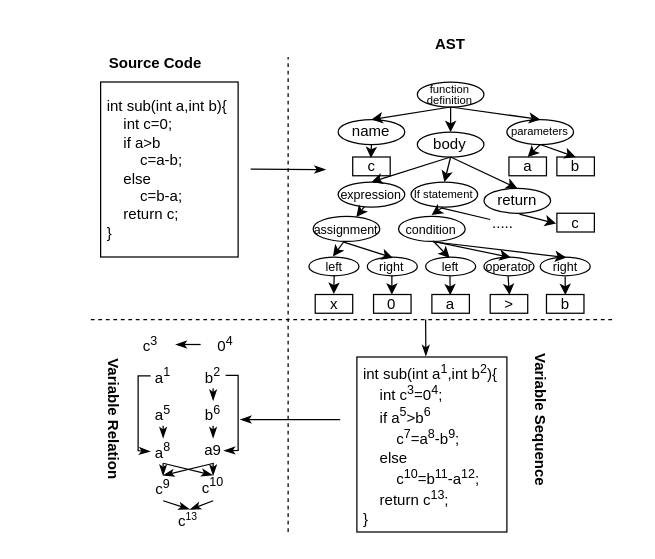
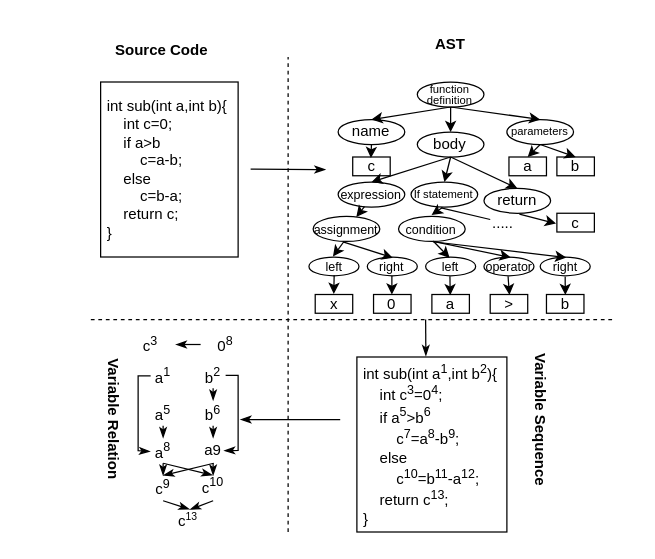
(156, 63) -> (162, 51)
(226, 344) -> (226, 344)
